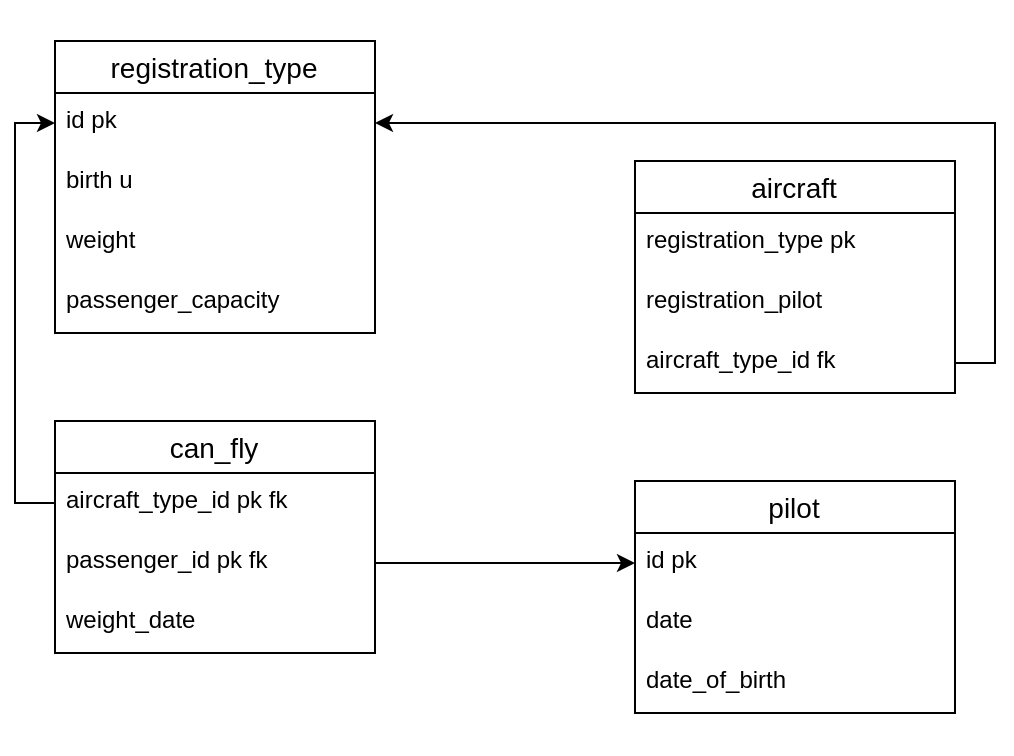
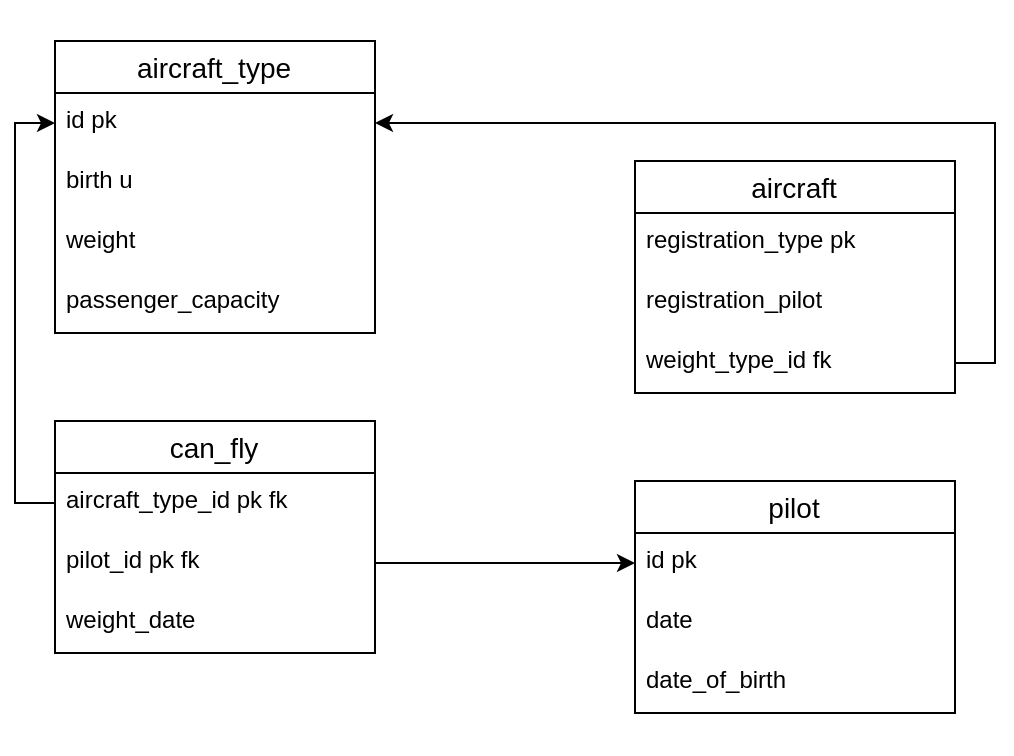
(214, 69) -> (214, 69)
(764, 360) -> (751, 360)
(178, 560) -> (144, 560)
